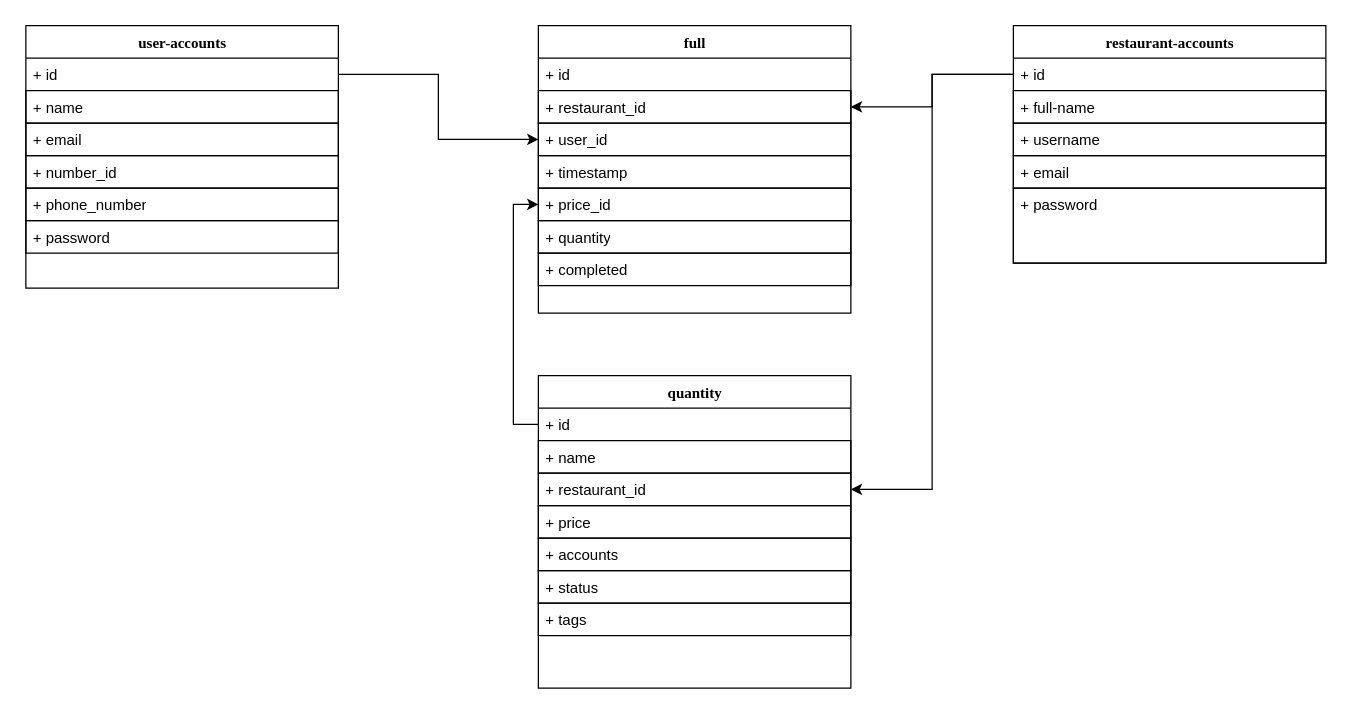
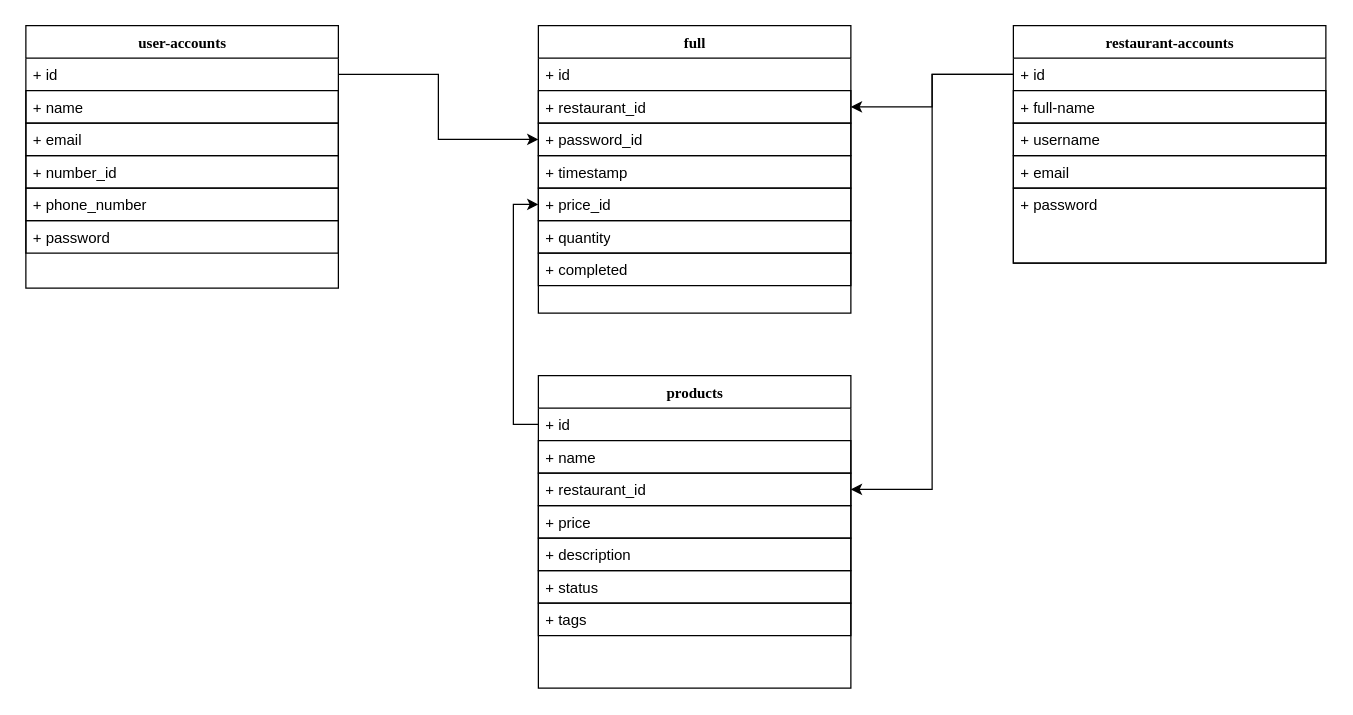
(580, 141) -> (596, 141)
(695, 393) -> (695, 393)
(586, 556) -> (594, 556)
